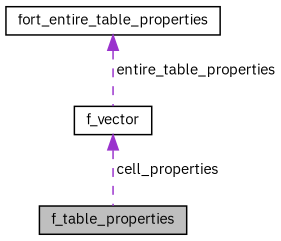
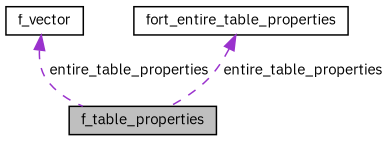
(113, 78) -> (205, 82)
(166, 170) -> (127, 71)
